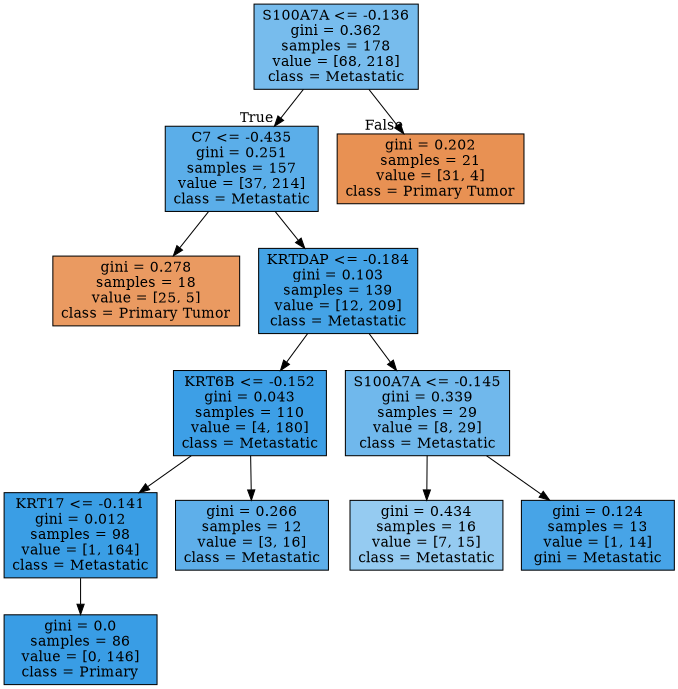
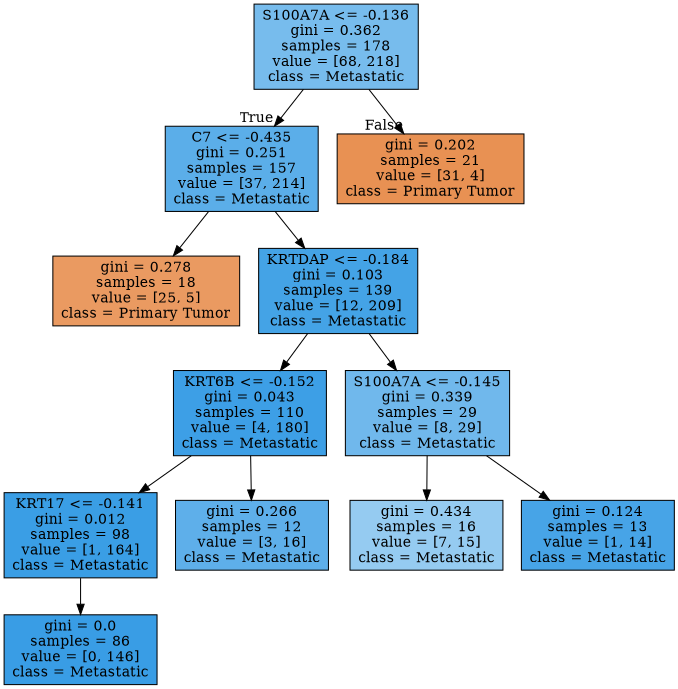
(598, 535) -> (598, 535)
(81, 650) -> (81, 650)
